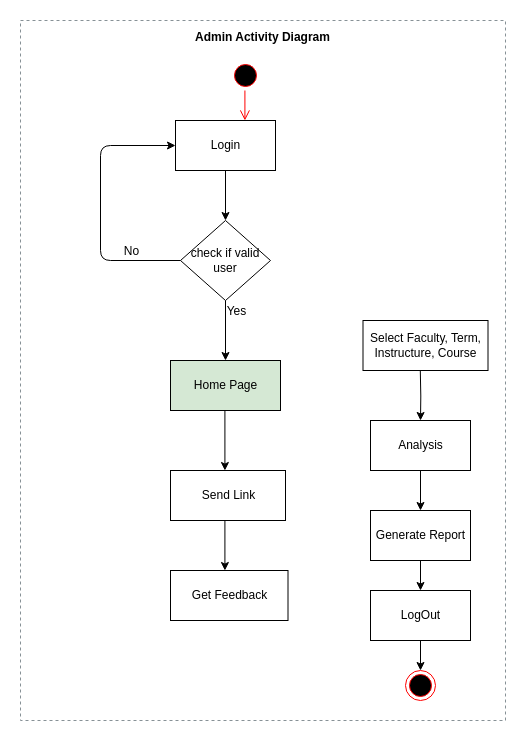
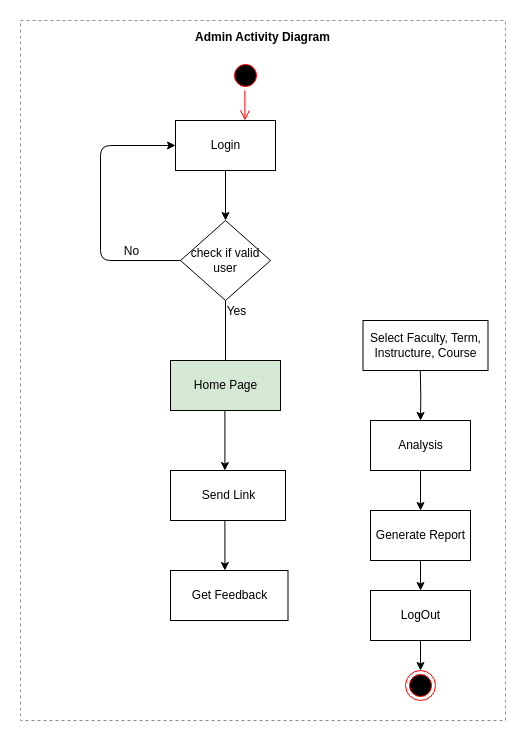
(226, 352) -> (226, 354)
